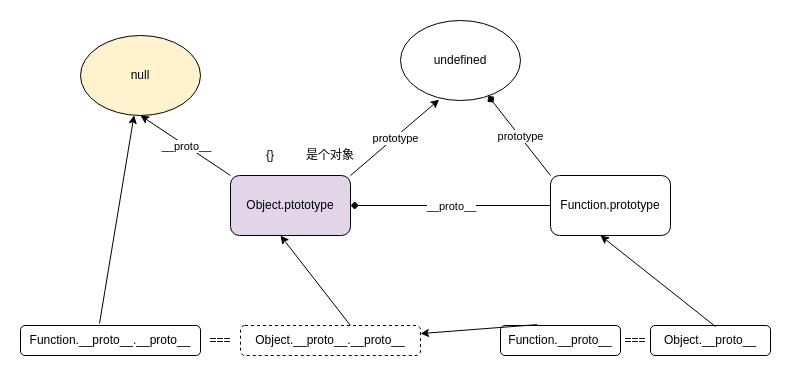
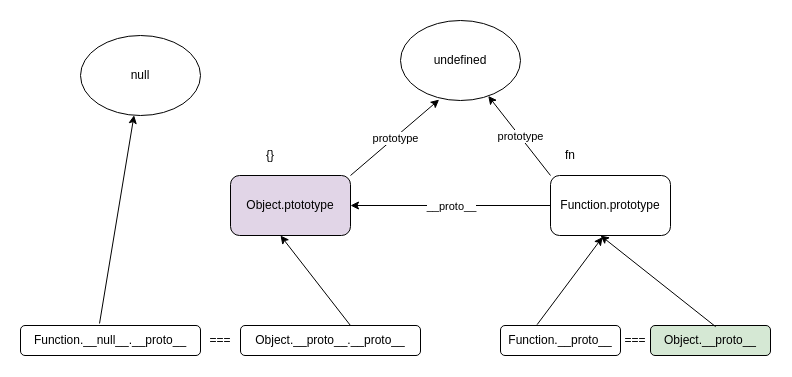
(141, 76) -> (141, 76)
(493, 102) -> (493, 102)
(189, 148) -> none
(331, 156) -> none
none -> (571, 156)
(359, 206) -> (359, 206)
(474, 329) -> (568, 283)
(111, 341) -> (111, 341)
(331, 341) -> (331, 341)
(711, 341) -> (711, 341)
